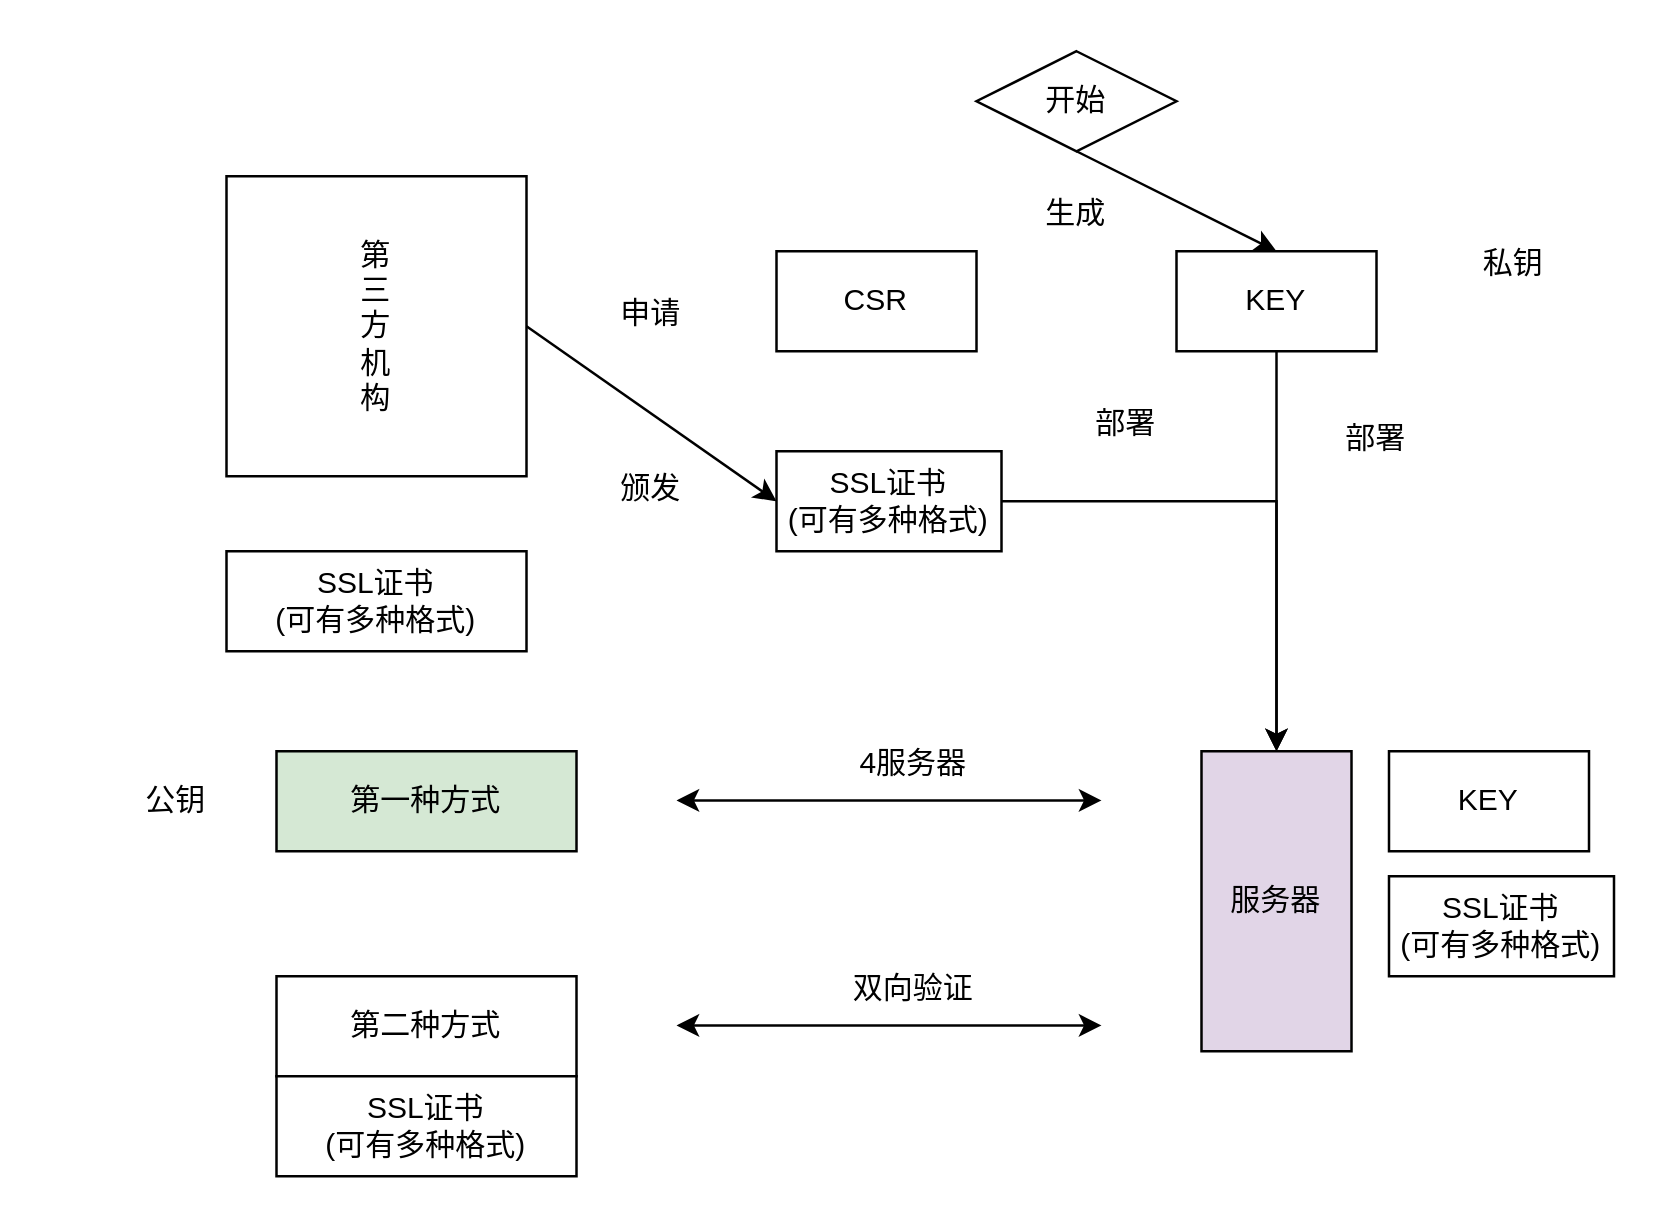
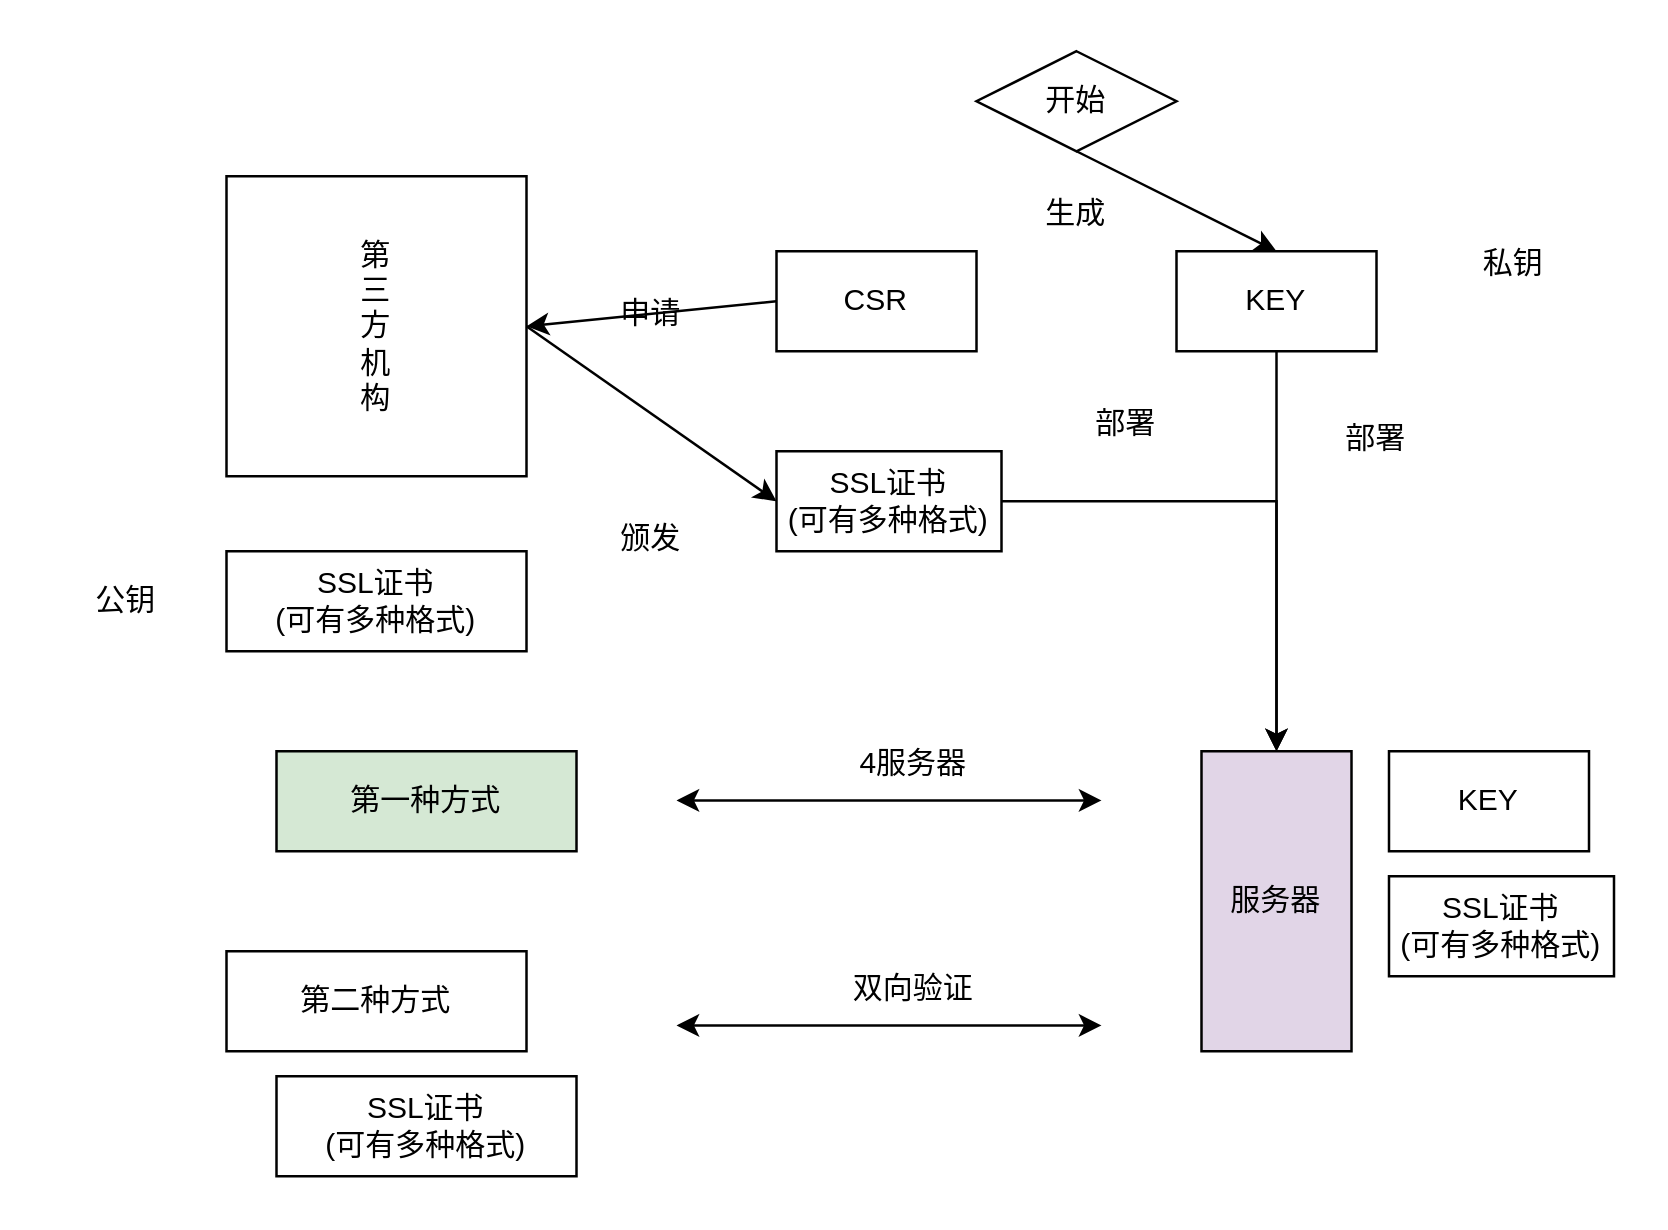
none -> (660, 313)
(651, 489) -> (651, 539)
(176, 801) -> (126, 601)
(426, 1026) -> (376, 1001)
